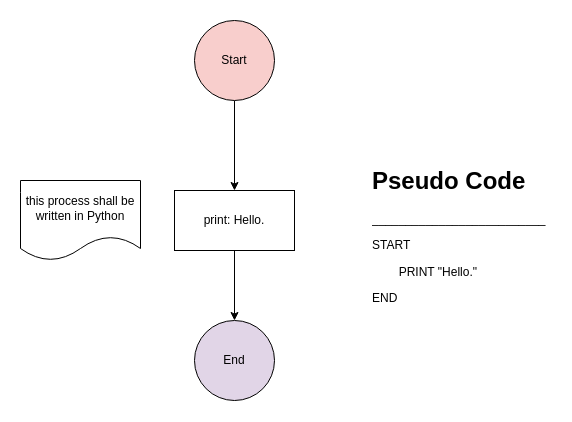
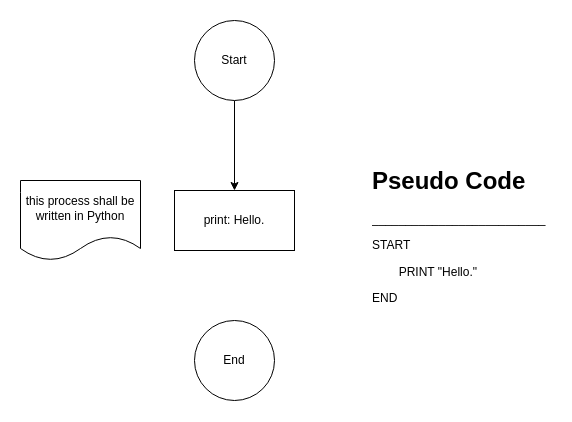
(235, 61) -> (235, 61)
(235, 282) -> none
(235, 361) -> (235, 361)
